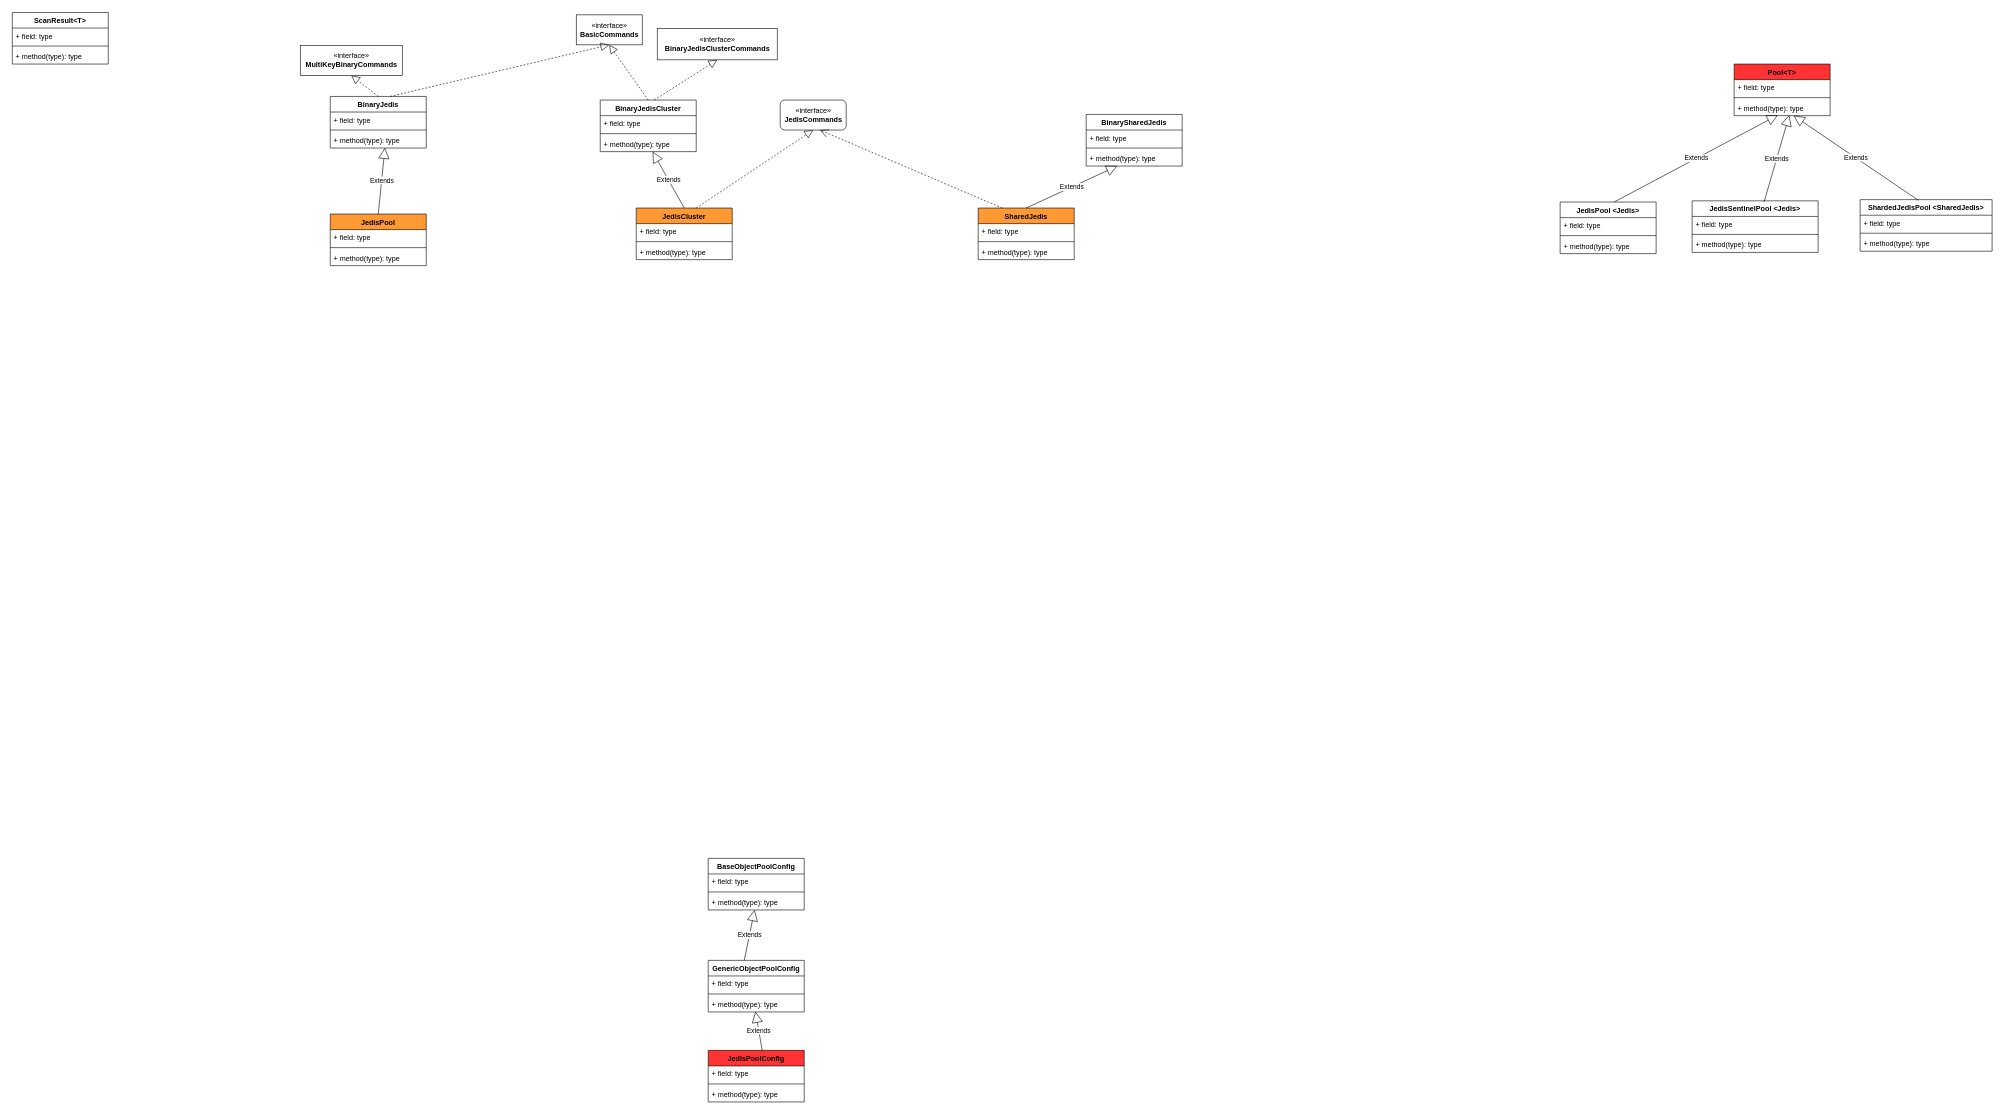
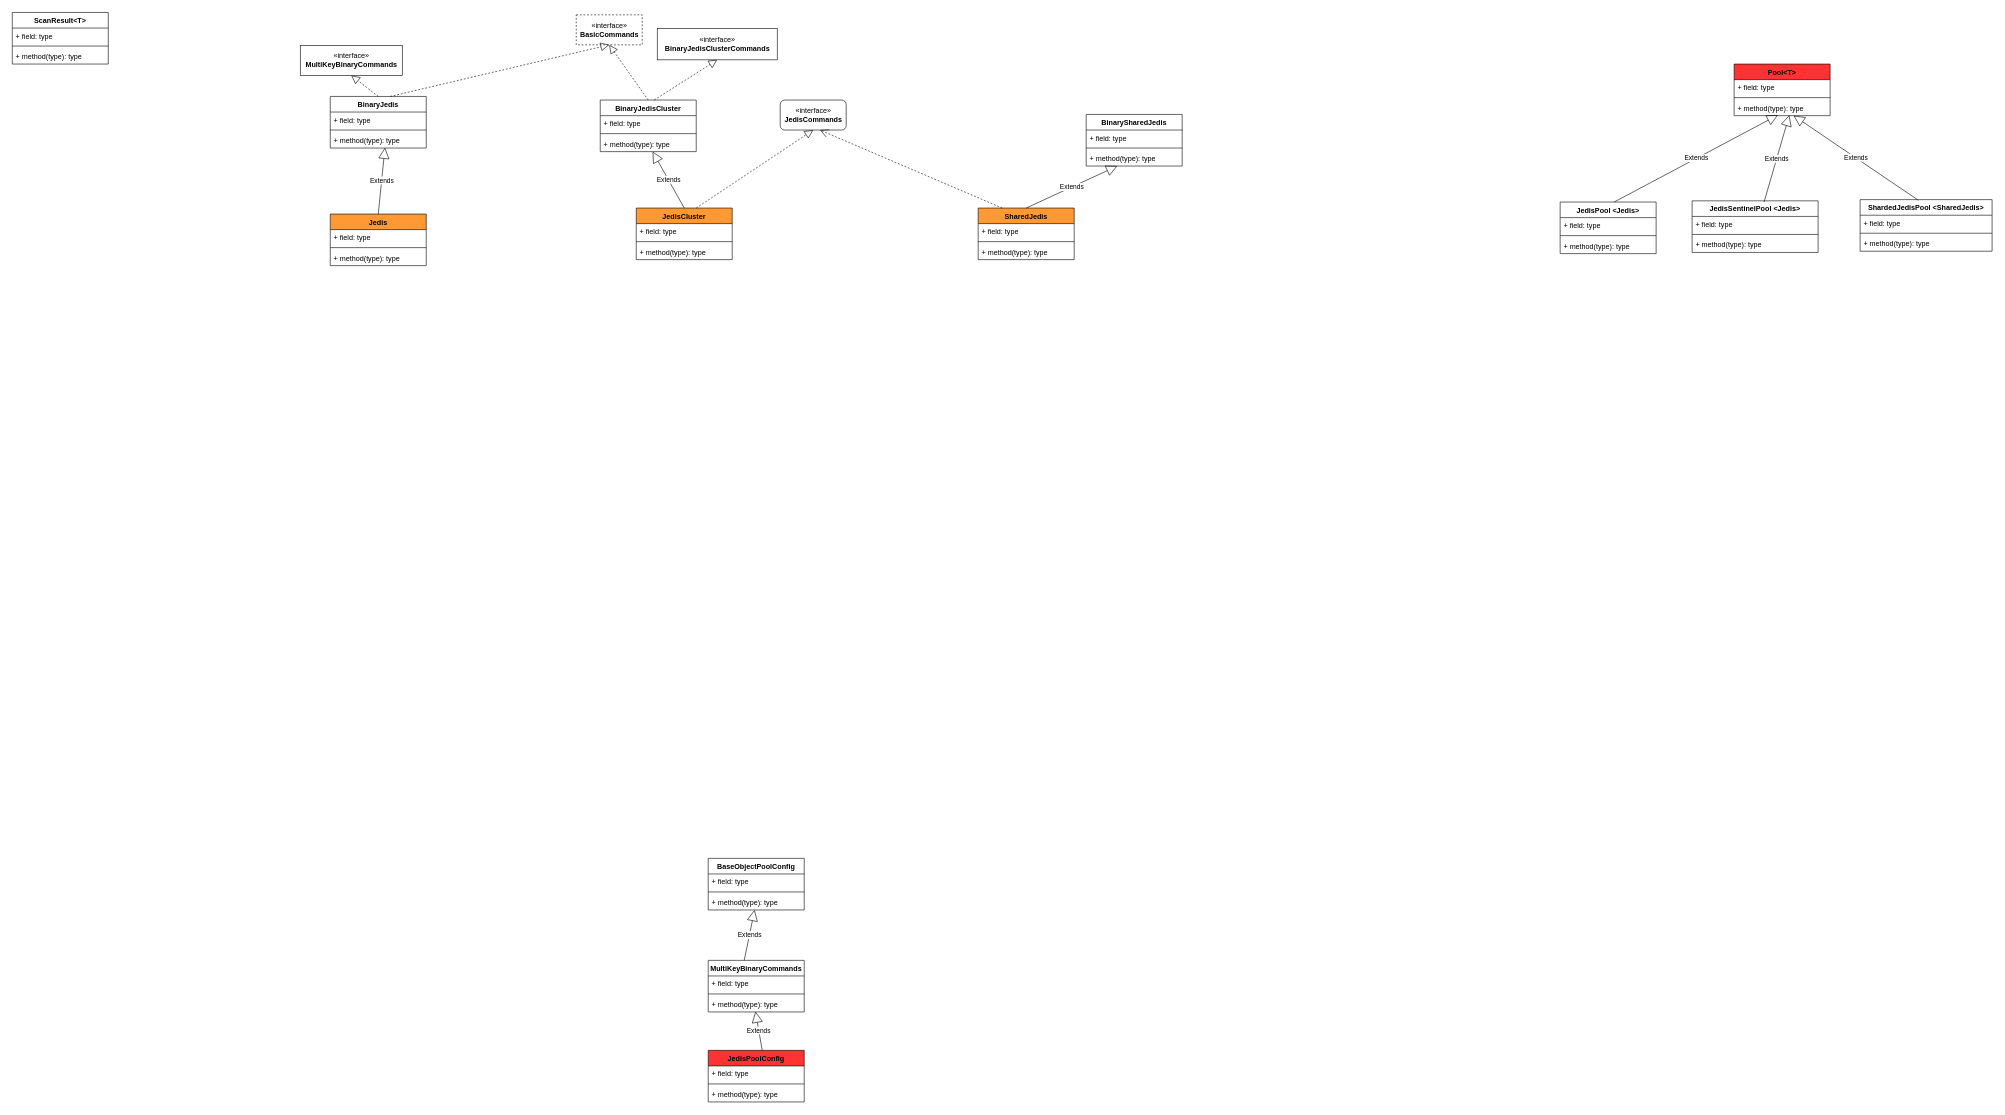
(609, 30) -> (609, 30)
(378, 222) -> (378, 222)
(756, 968) -> (756, 968)
